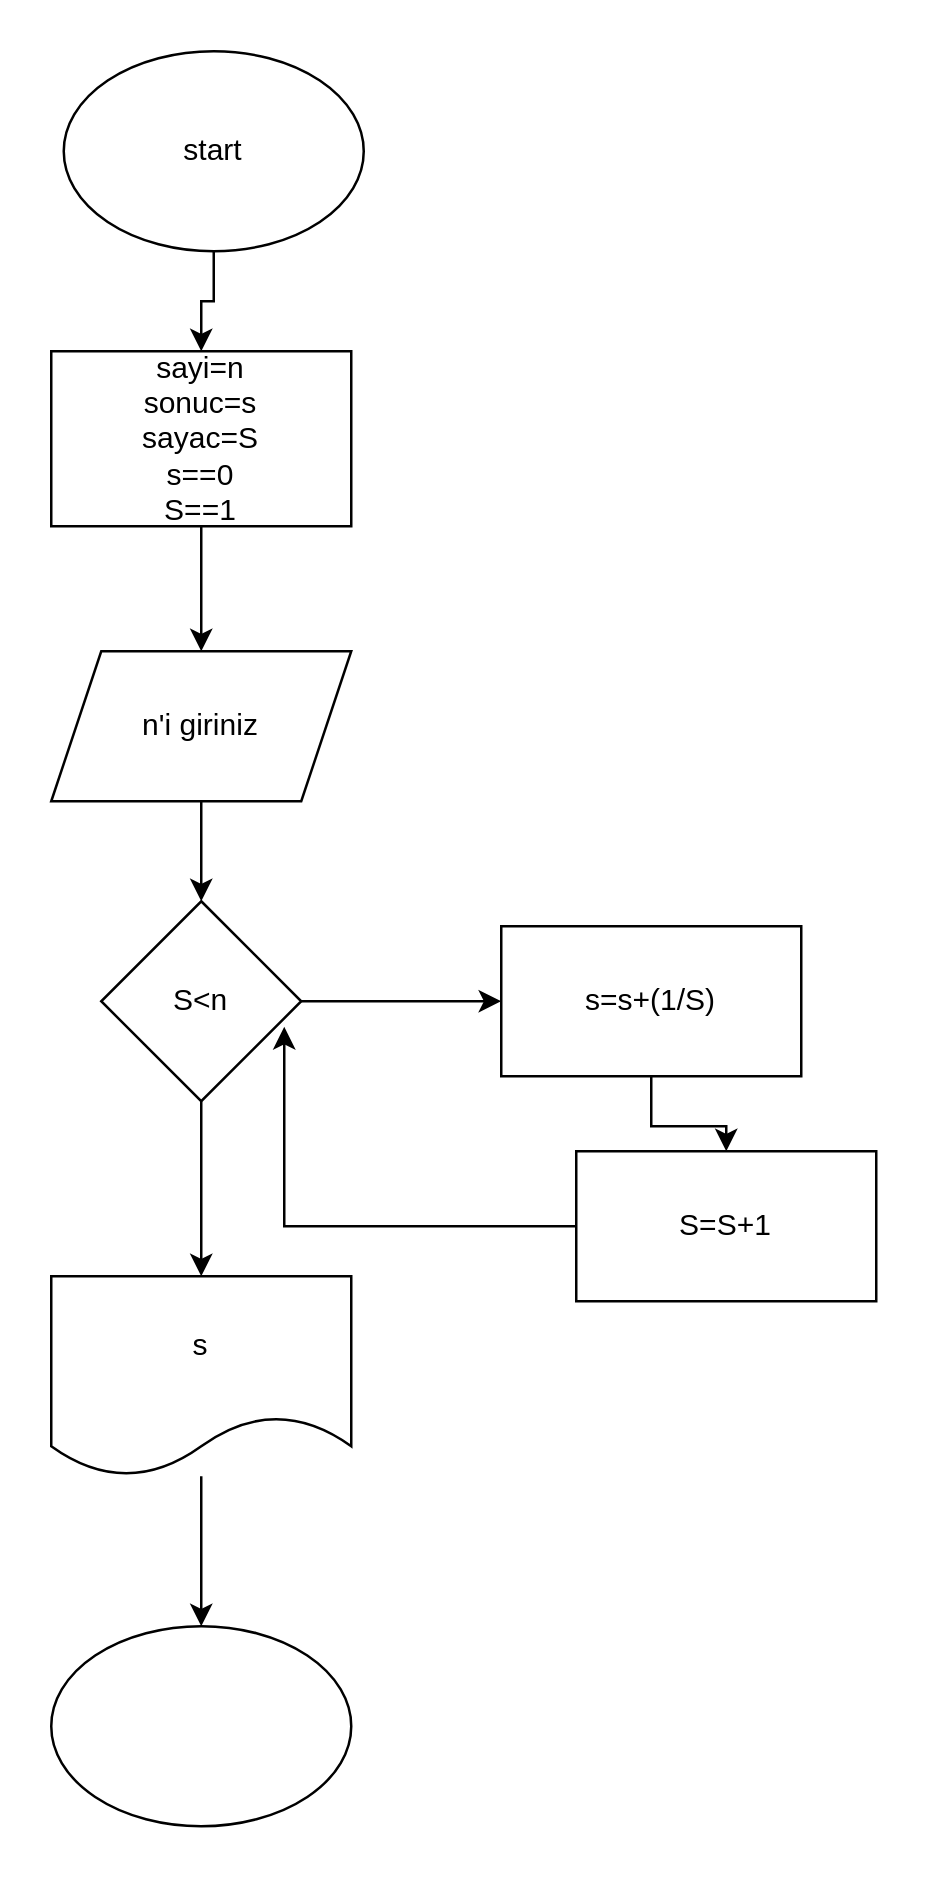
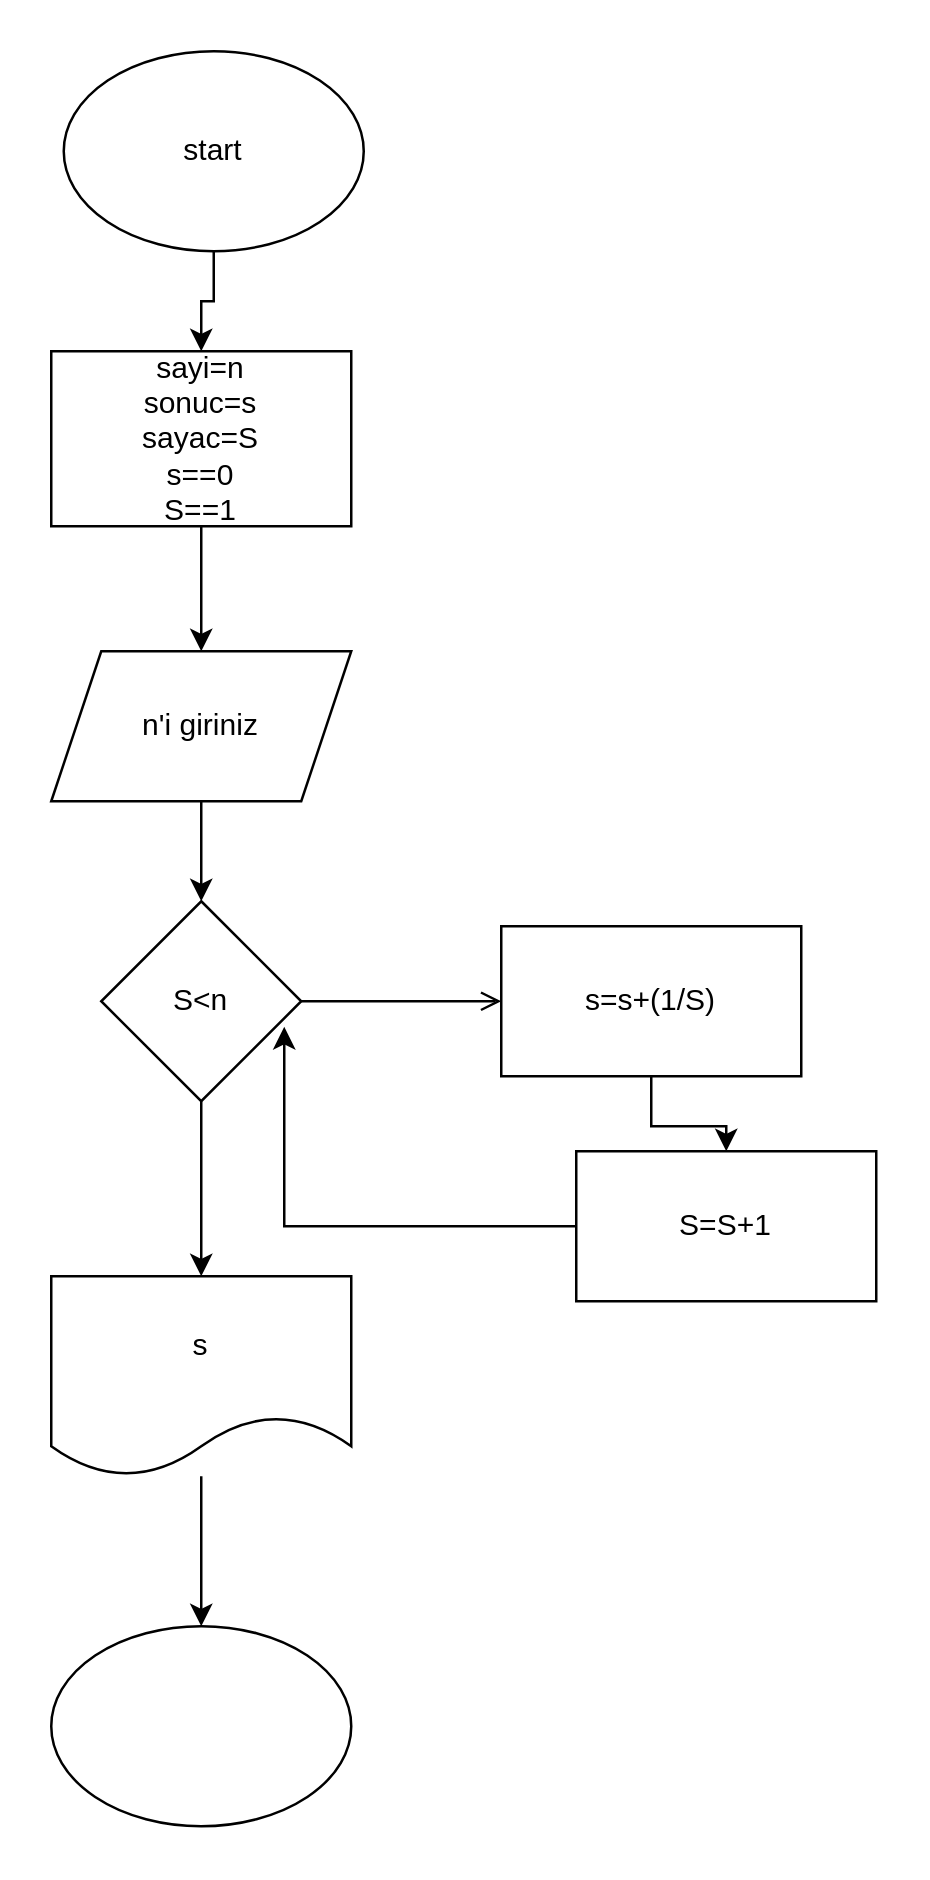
(483, 1001) -> (487, 1001)
